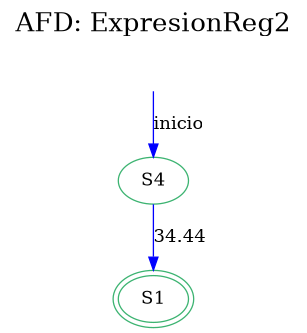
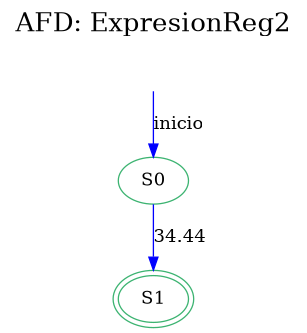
(153, 181) -> (153, 181)
